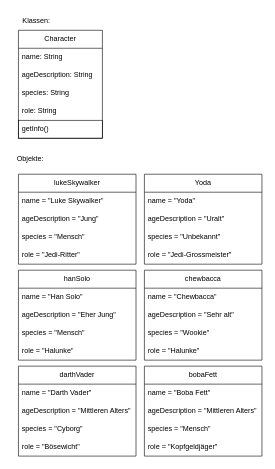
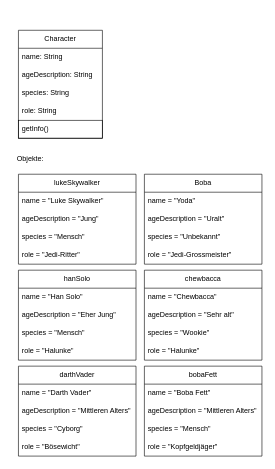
(36, 21) -> none
(203, 183) -> (203, 183)
